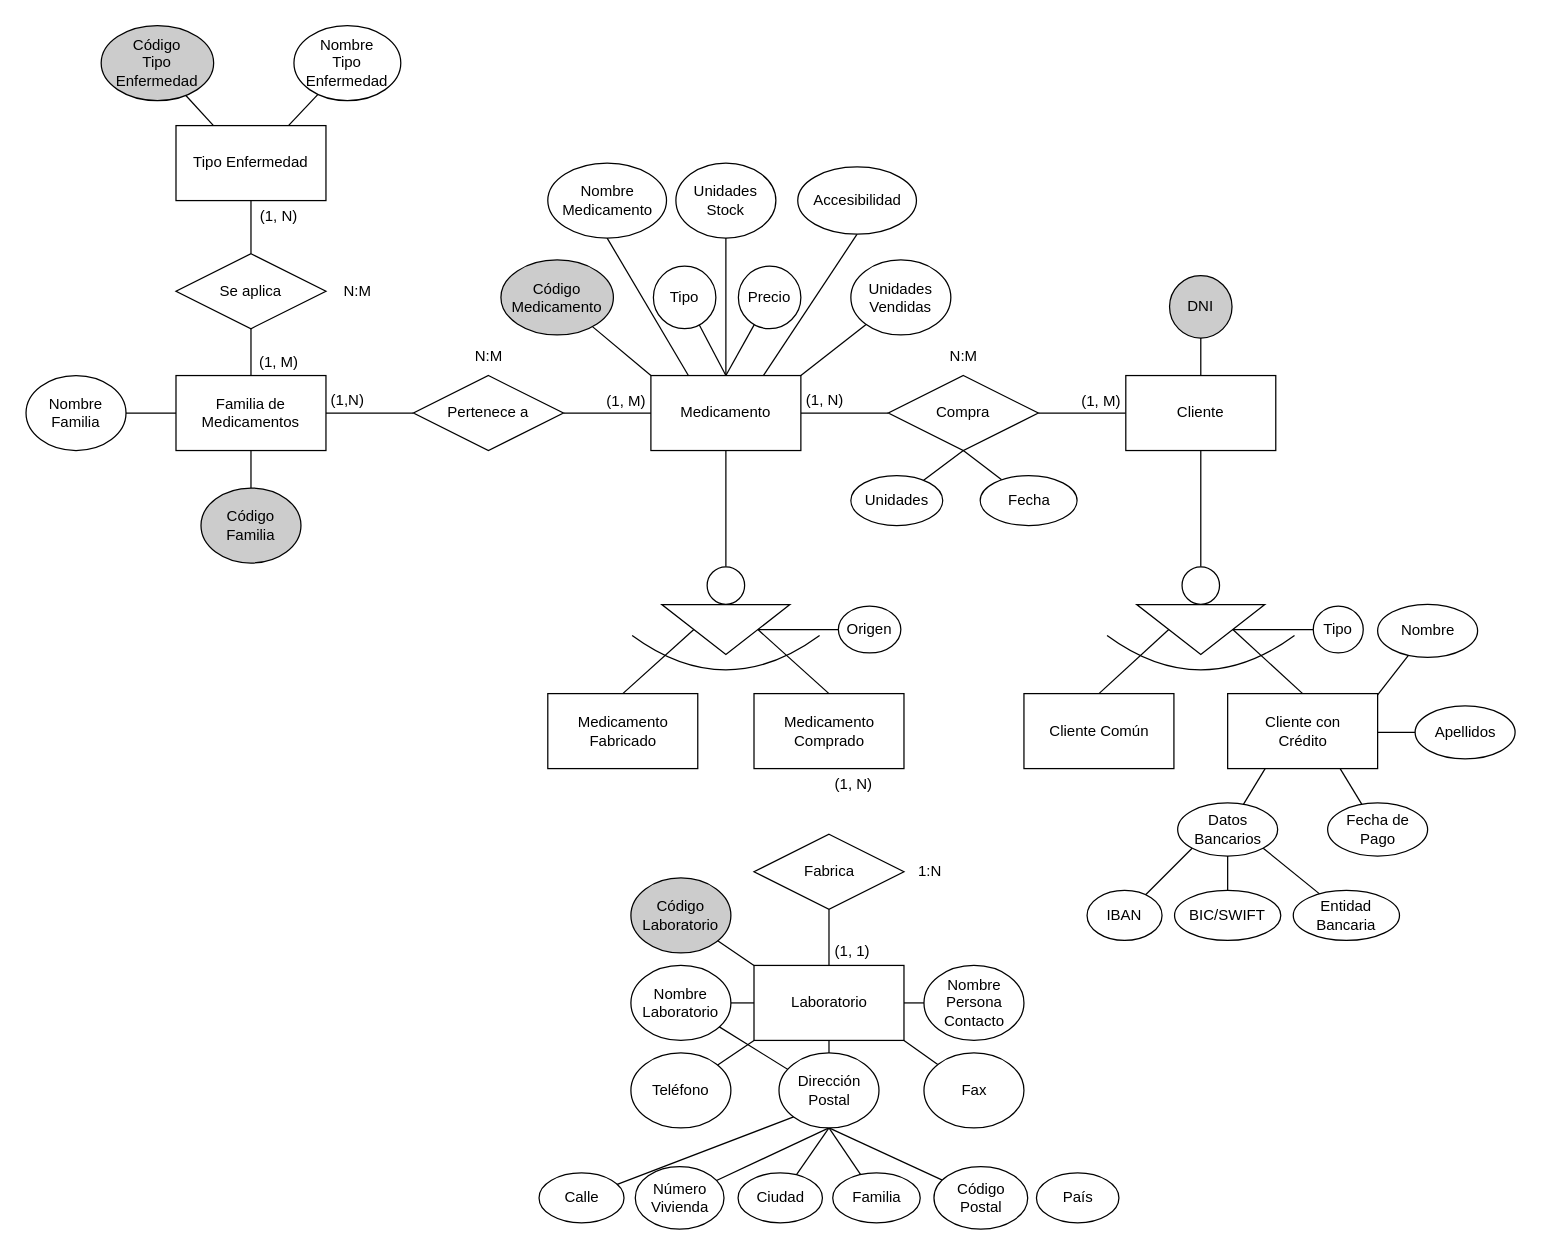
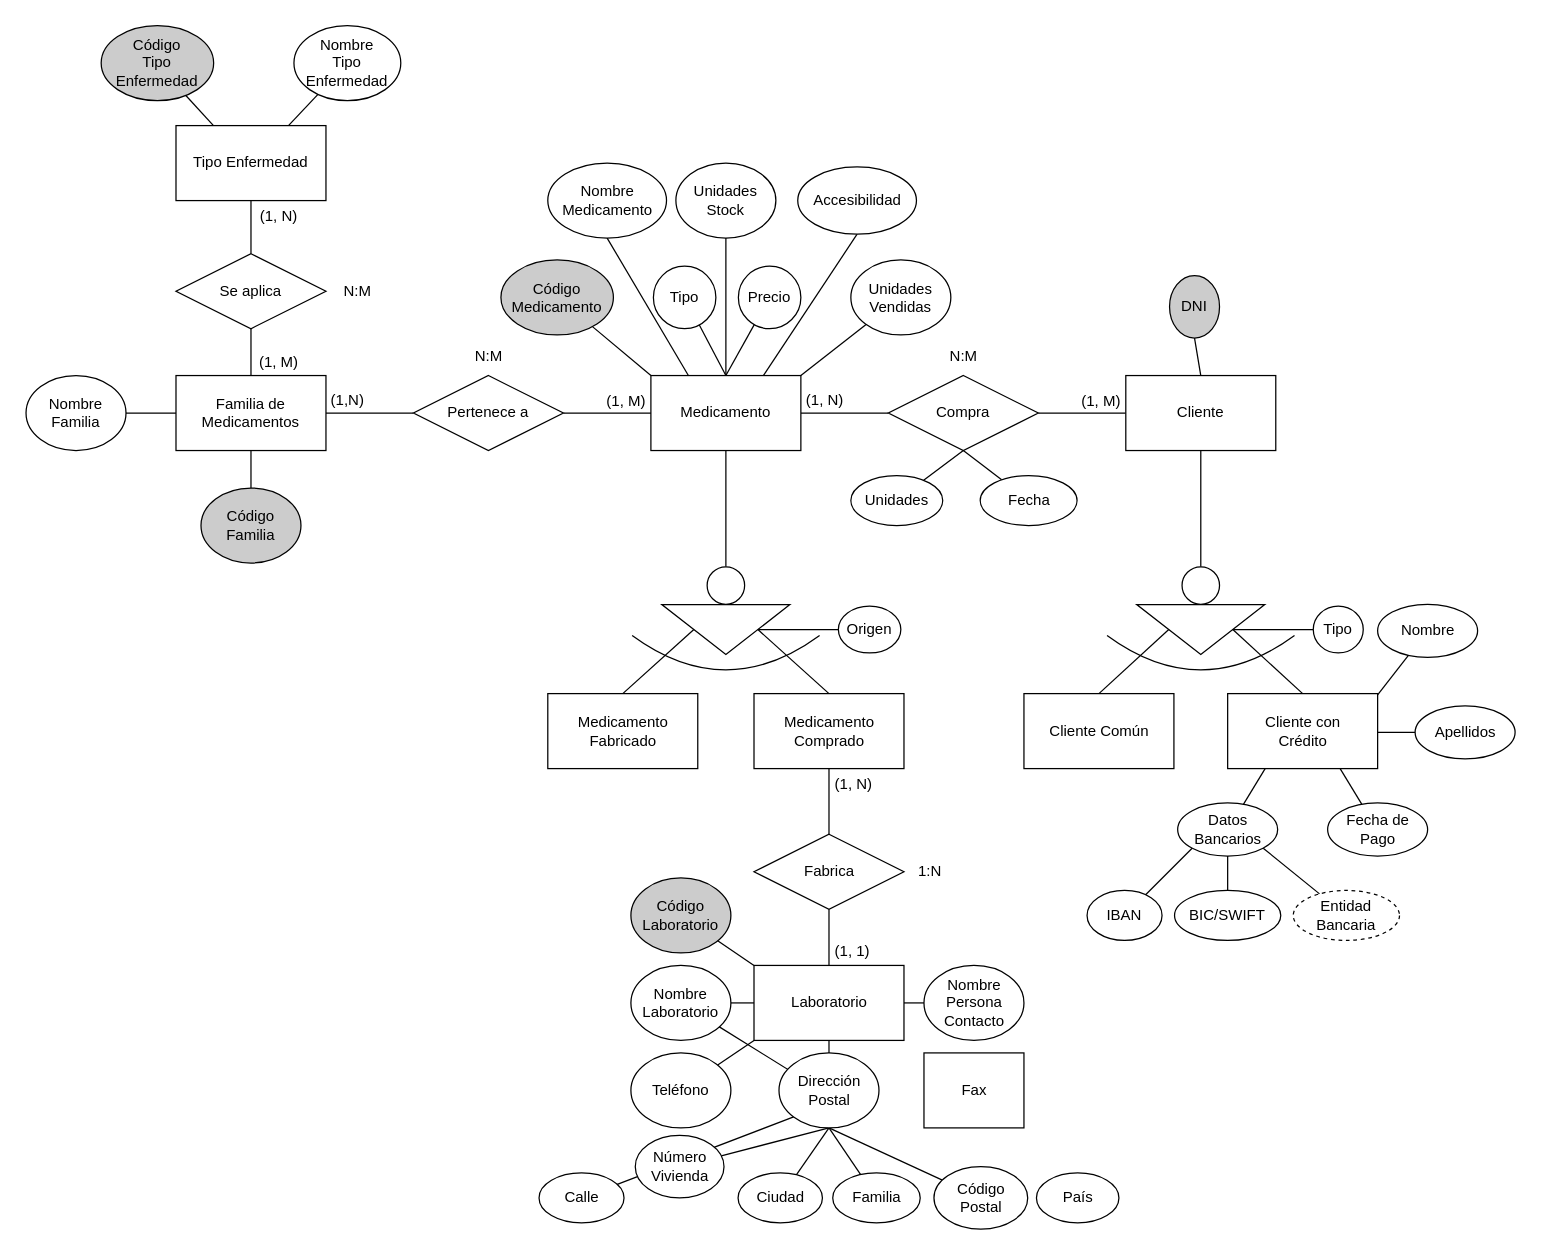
(1201, 307) -> (1194, 307)
none -> (829, 802)
(1346, 916) -> (1346, 916)
(920, 1052) -> none
(974, 1091) -> (974, 1091)
(679, 1198) -> (679, 1167)
